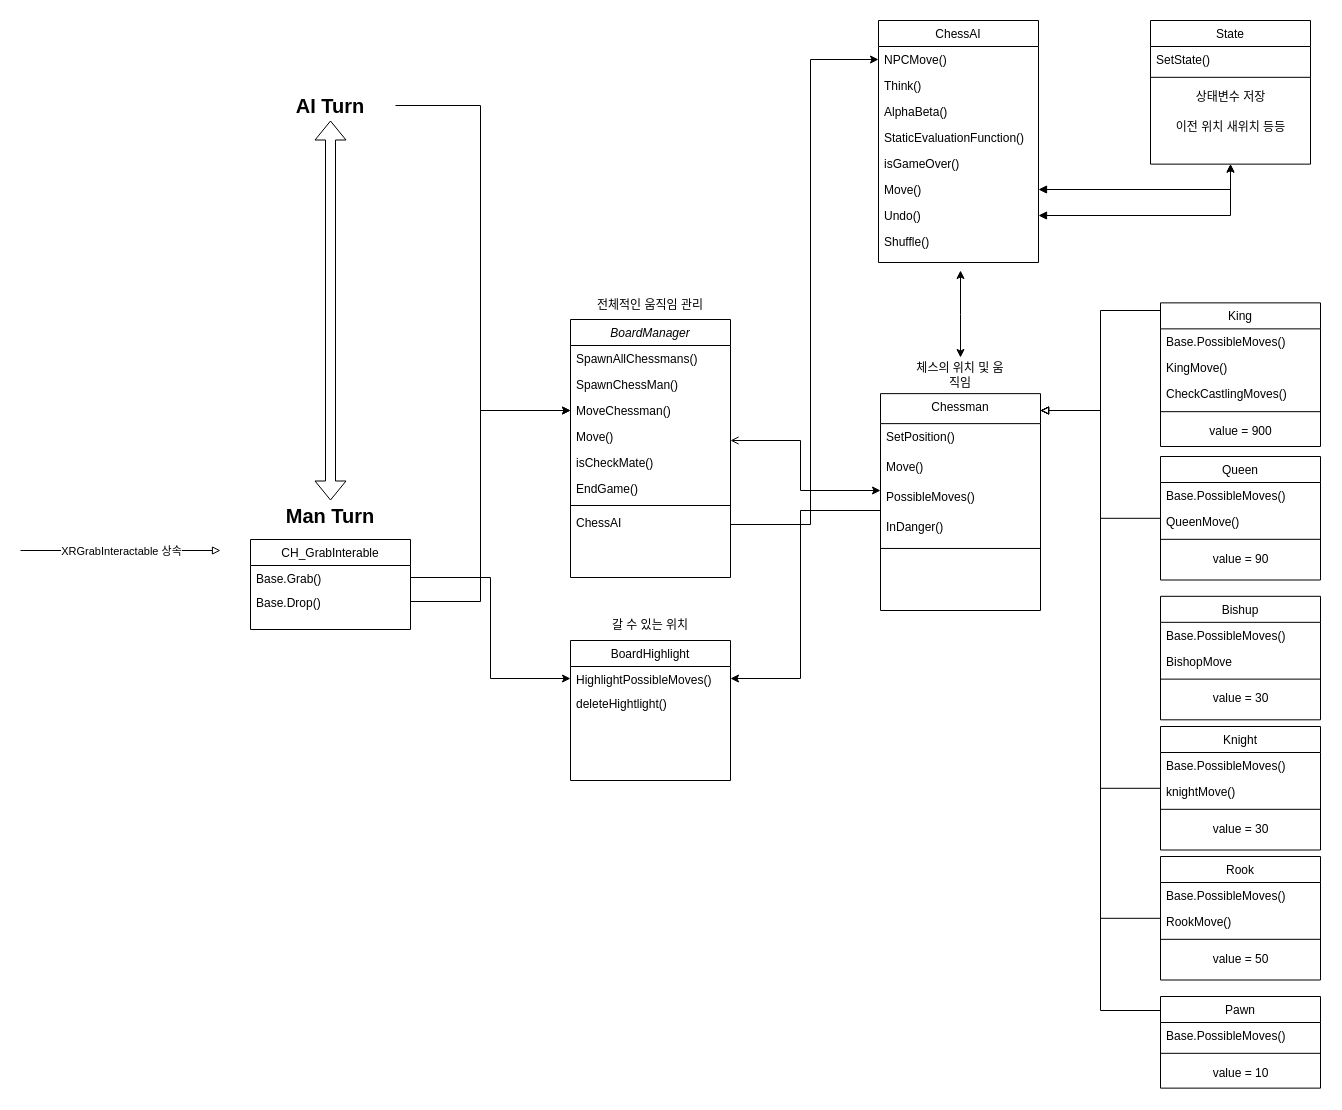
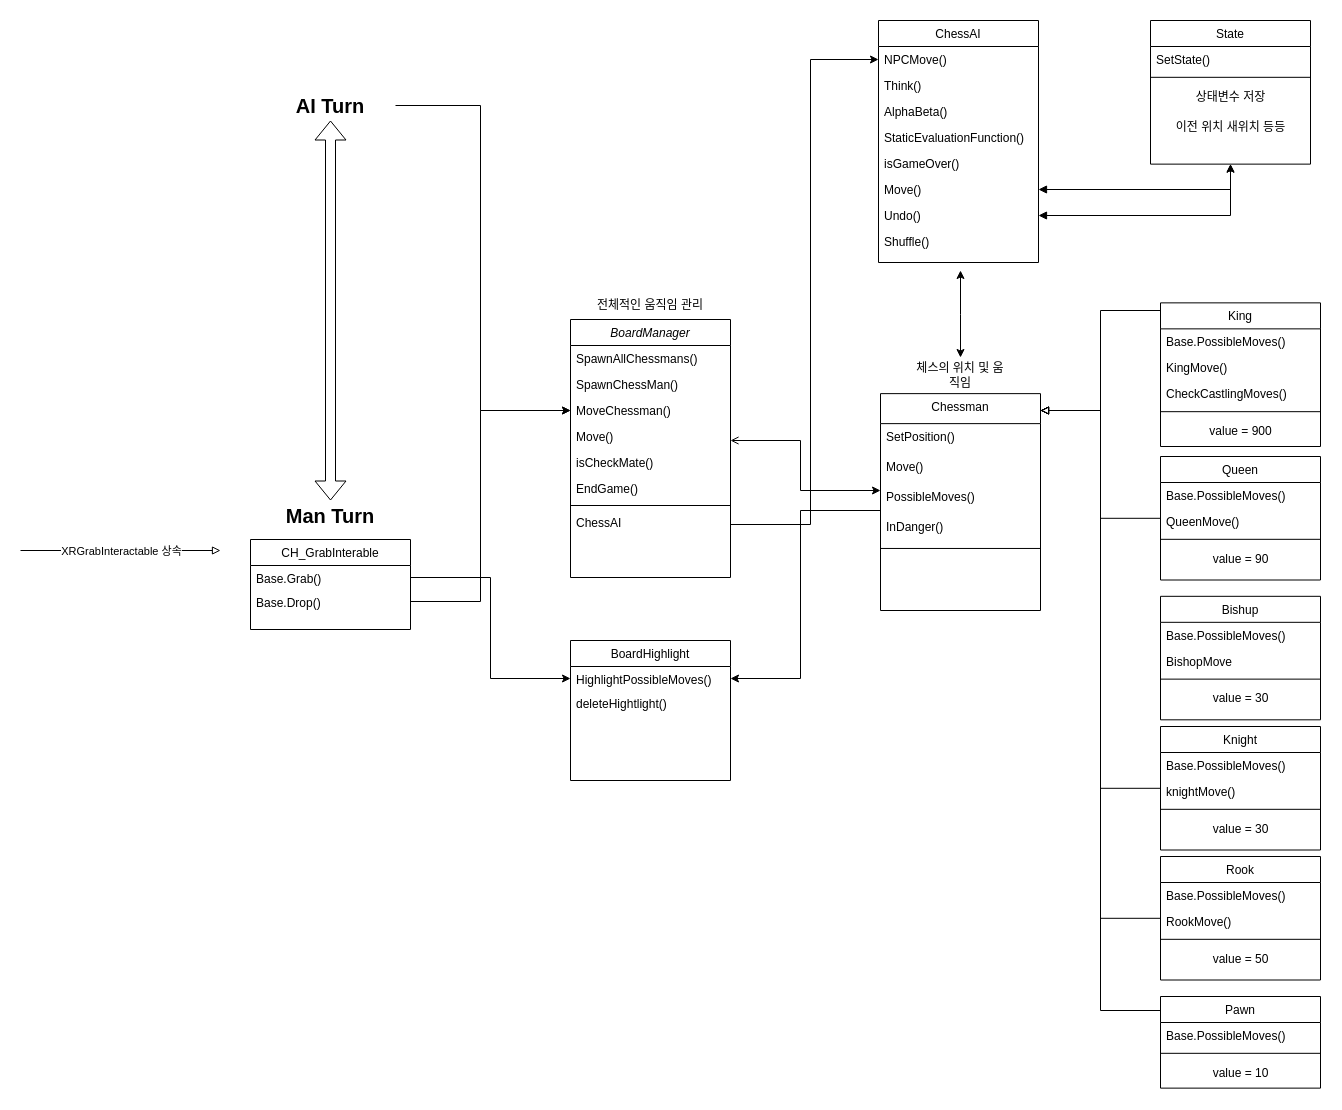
(651, 626) -> none
